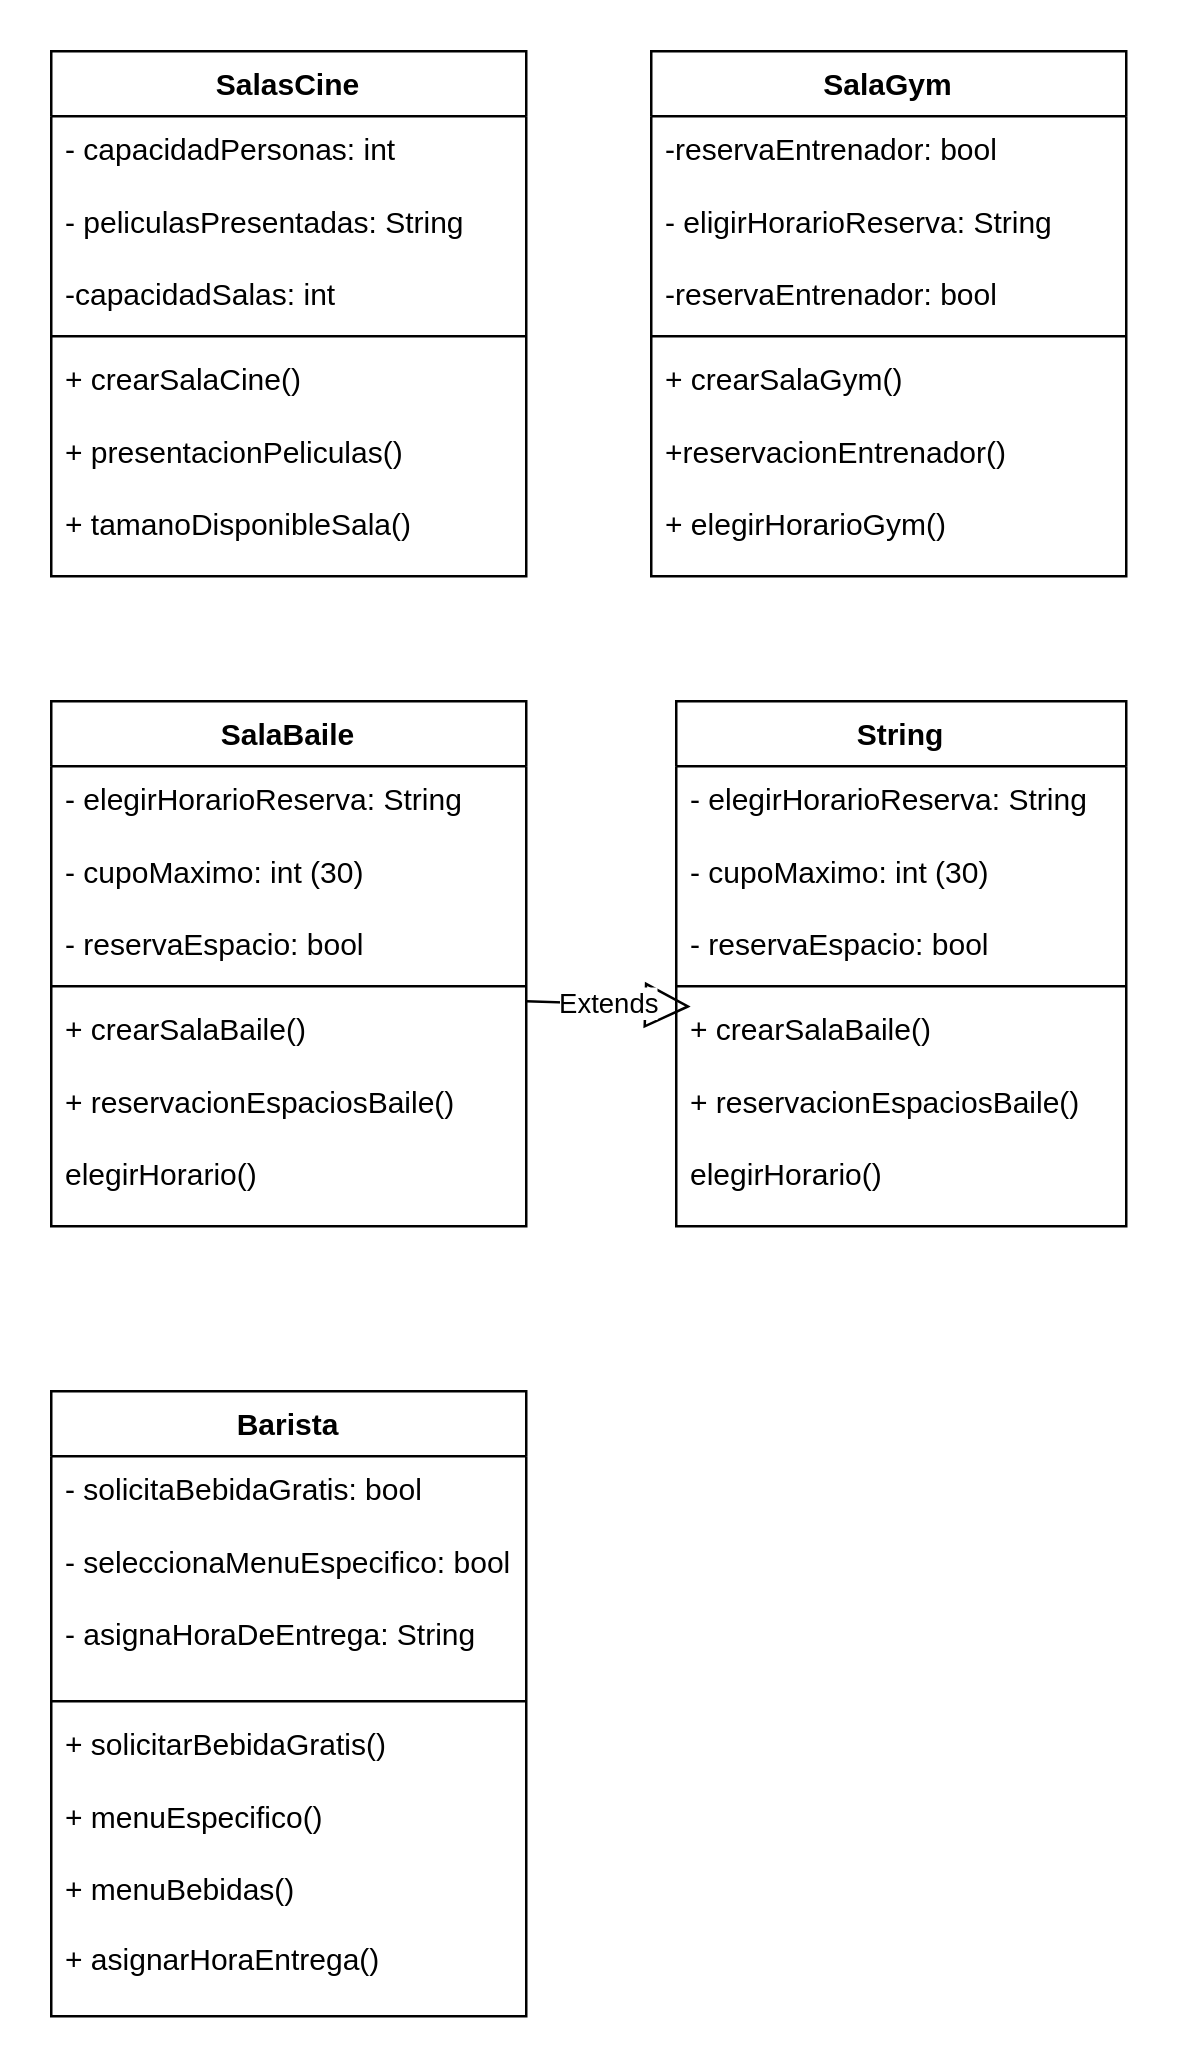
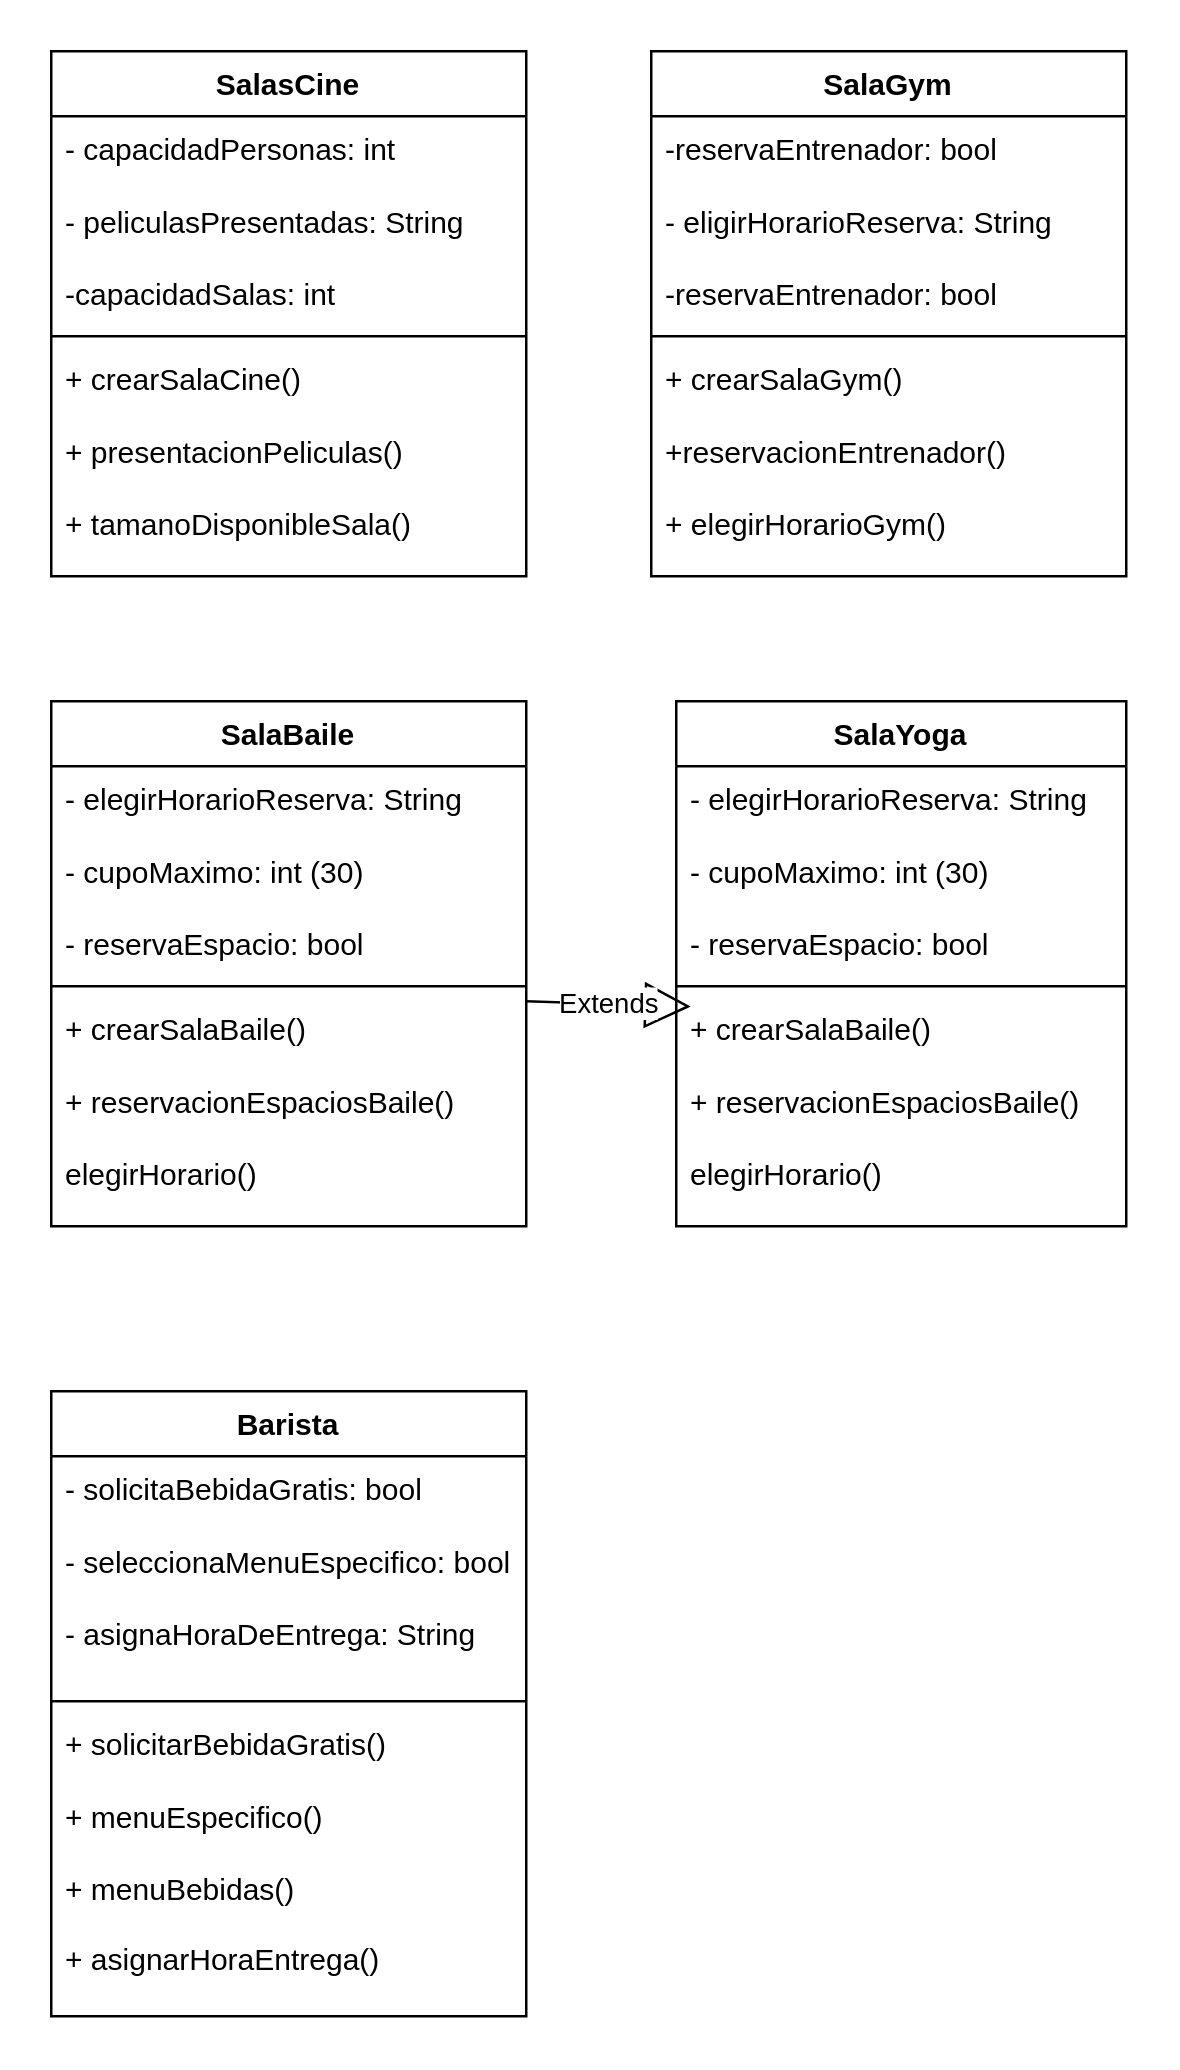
(901, 737) -> (901, 737)
